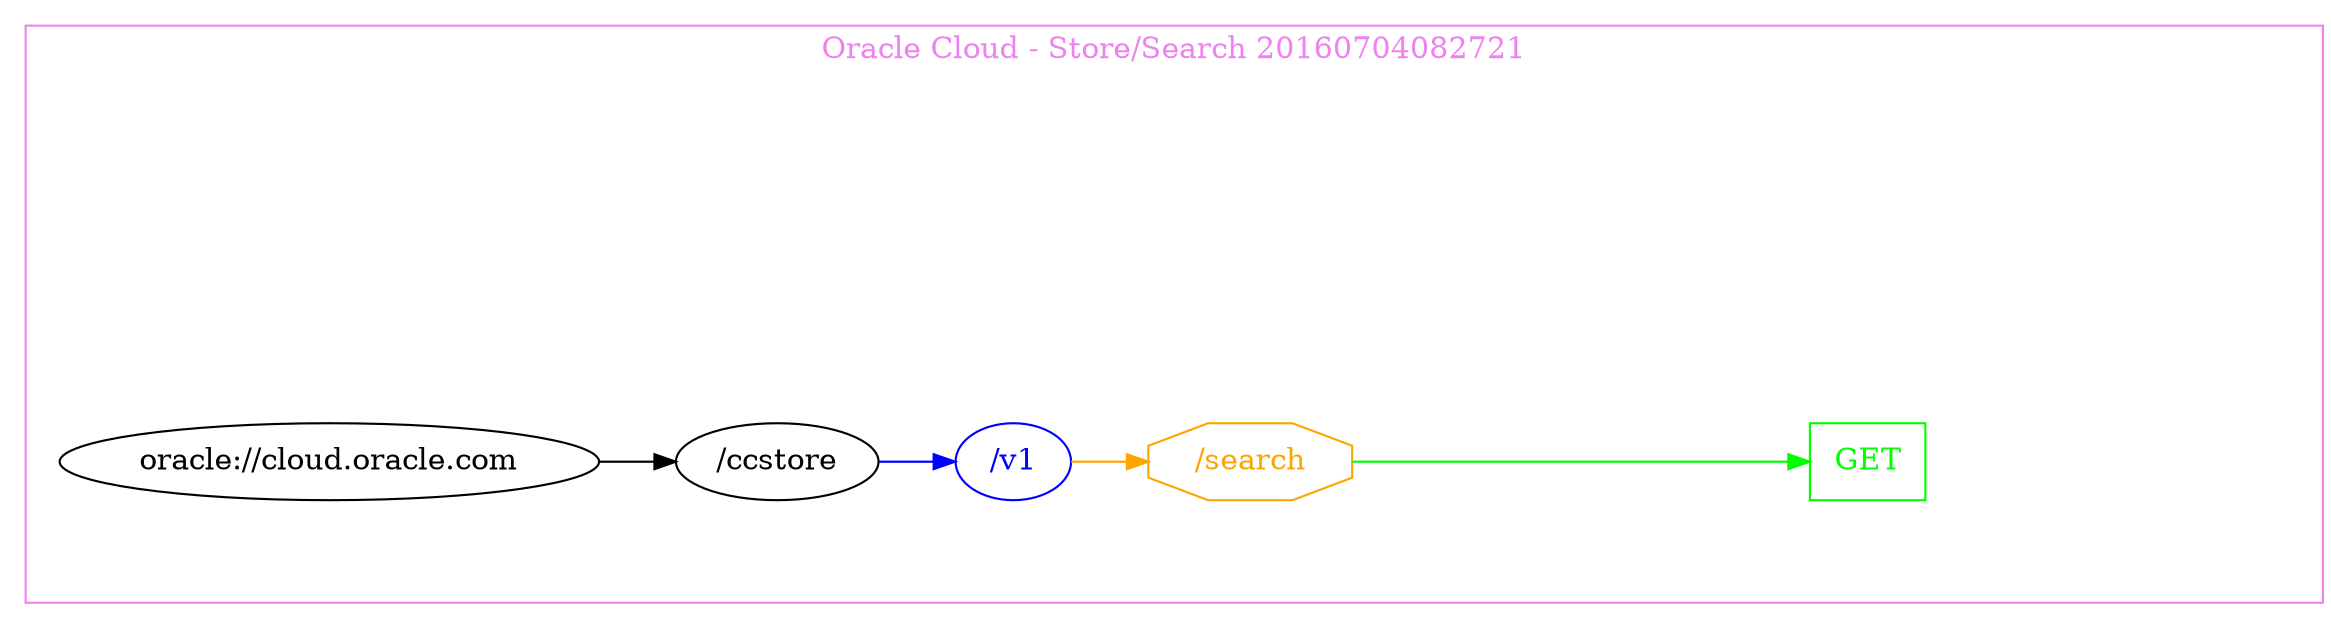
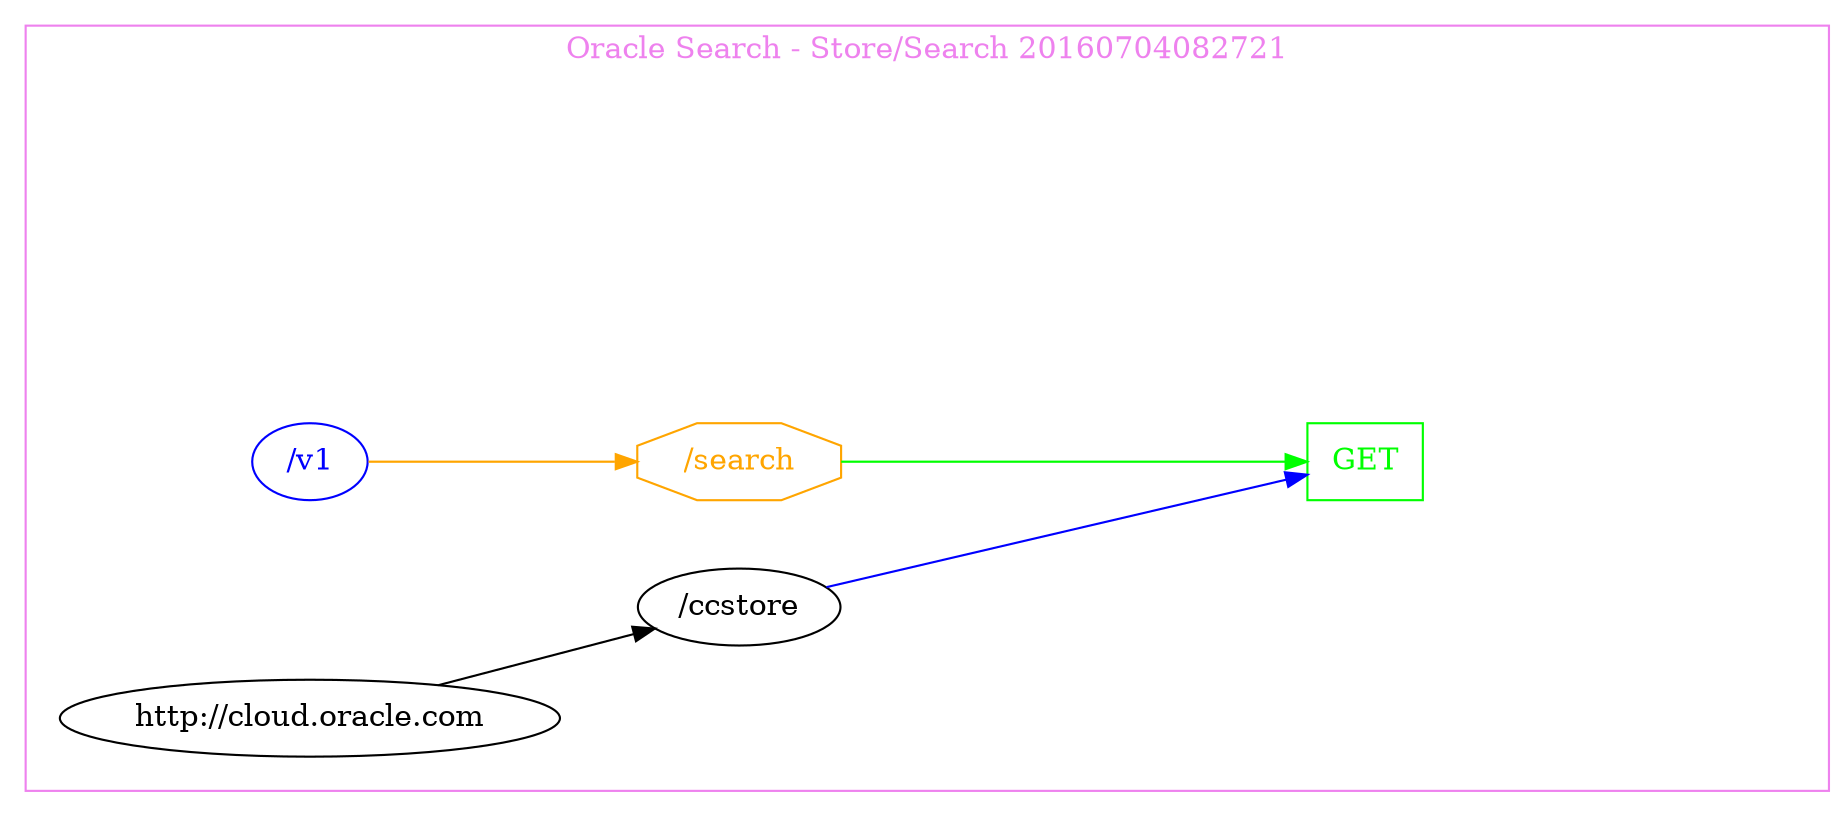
(1174, 50) -> (927, 50)
(329, 462) -> (310, 718)
(906, 462) -> (1056, 533)
